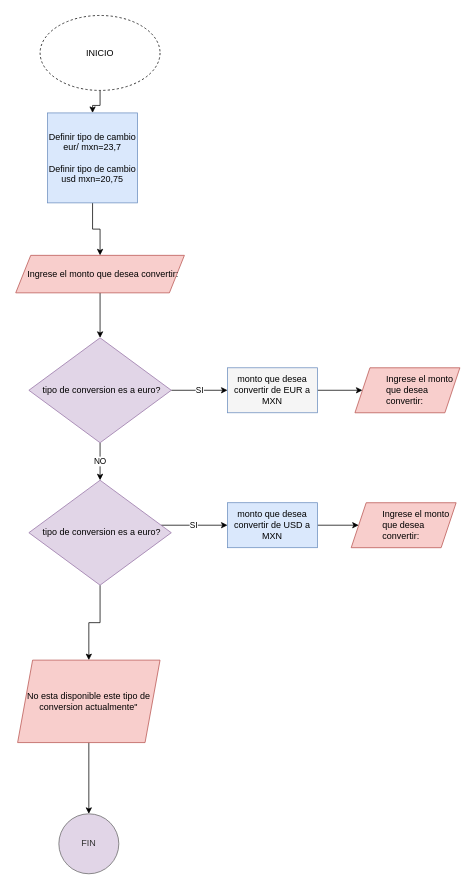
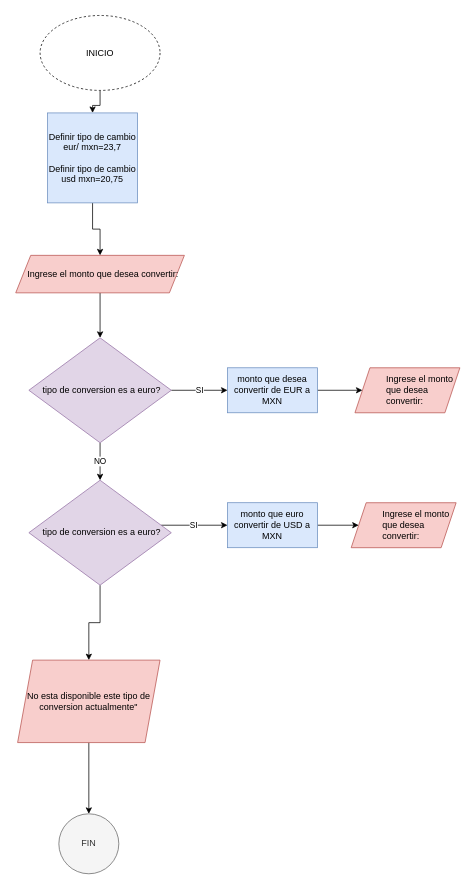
(273, 390) -> (273, 390)
(273, 525) -> (273, 525)
(89, 844) -> (89, 844)
